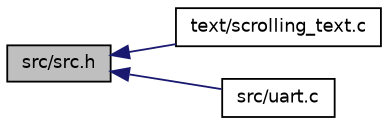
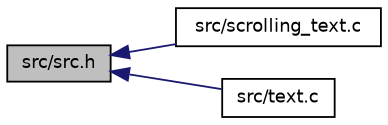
(278, 27) -> (278, 27)
(278, 98) -> (278, 98)
